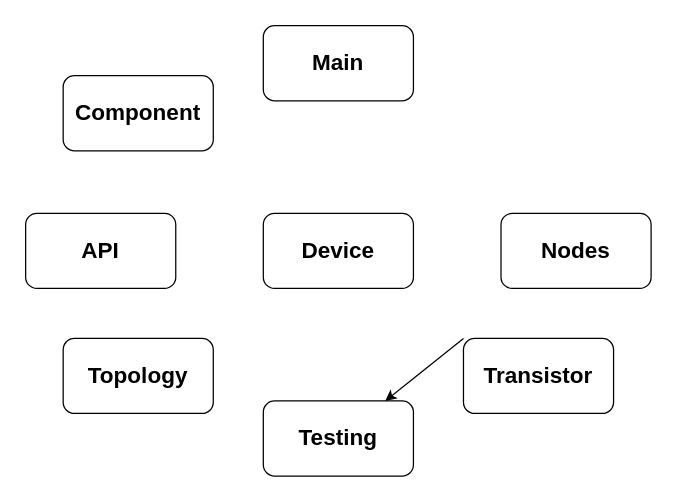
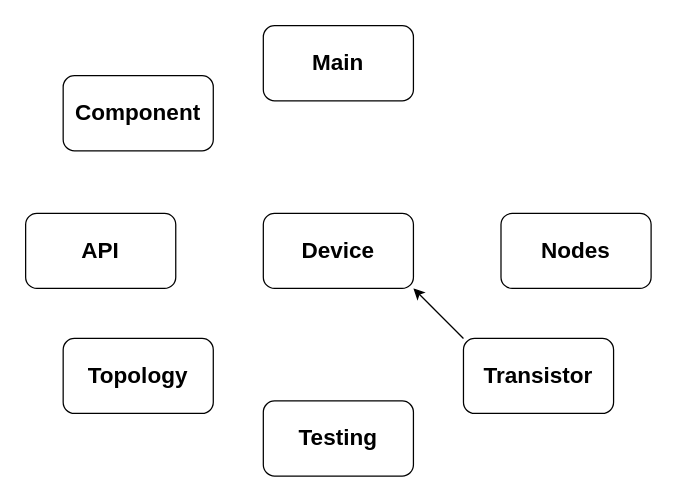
(427, 367) -> (441, 316)
